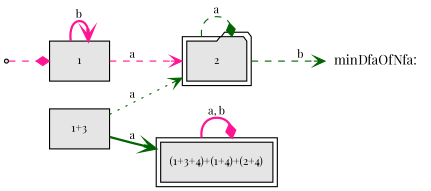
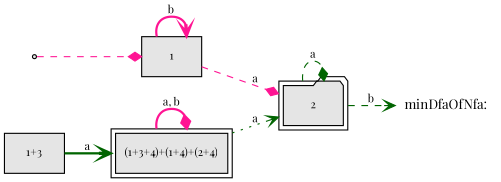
(140, 61) -> (234, 78)
(141, 99) -> (250, 127)
